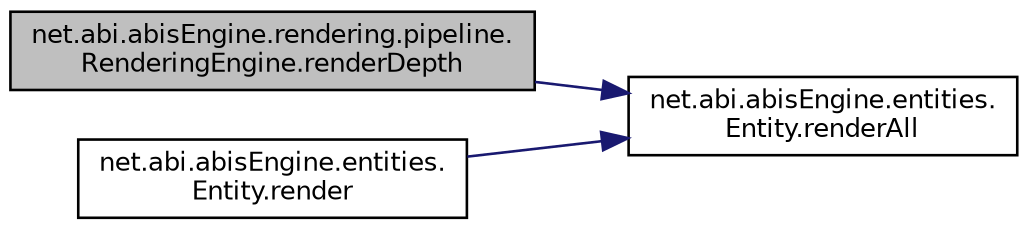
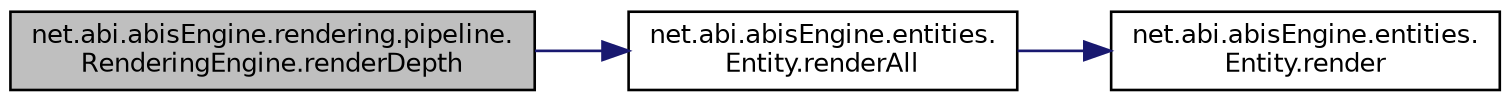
(535, 149) -> (1051, 51)
